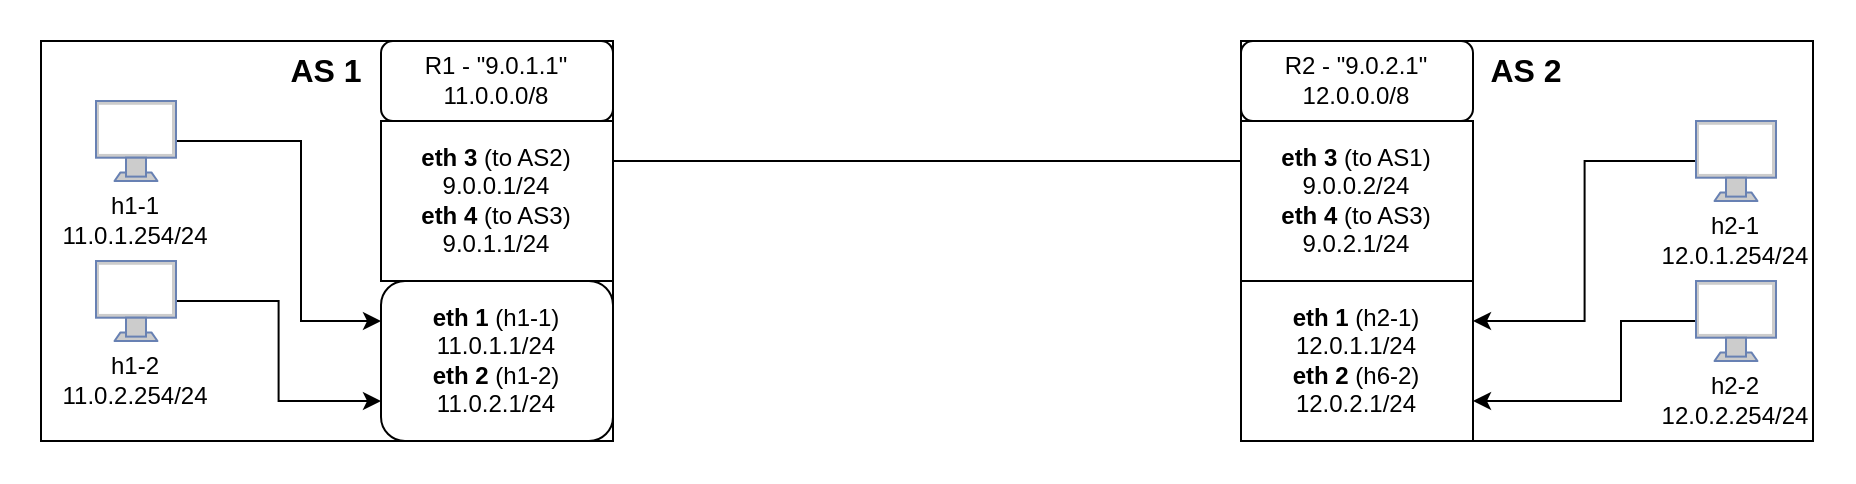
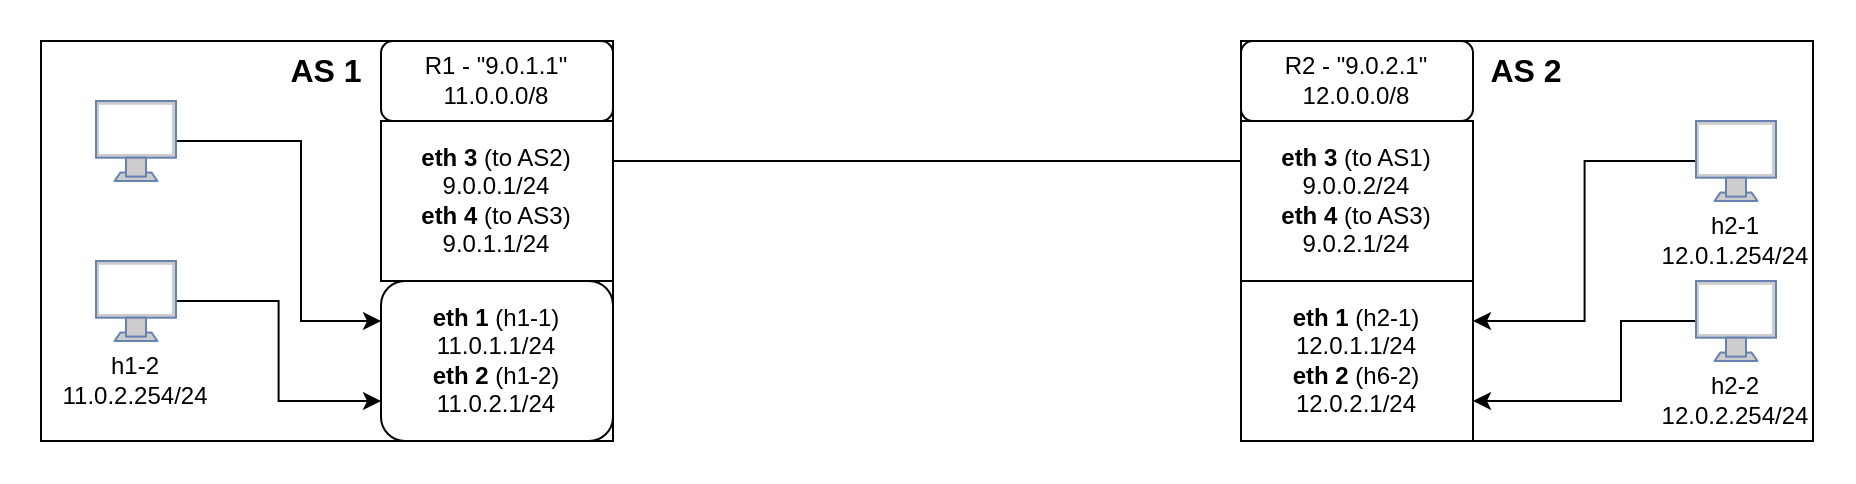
(136, 221) -> none
